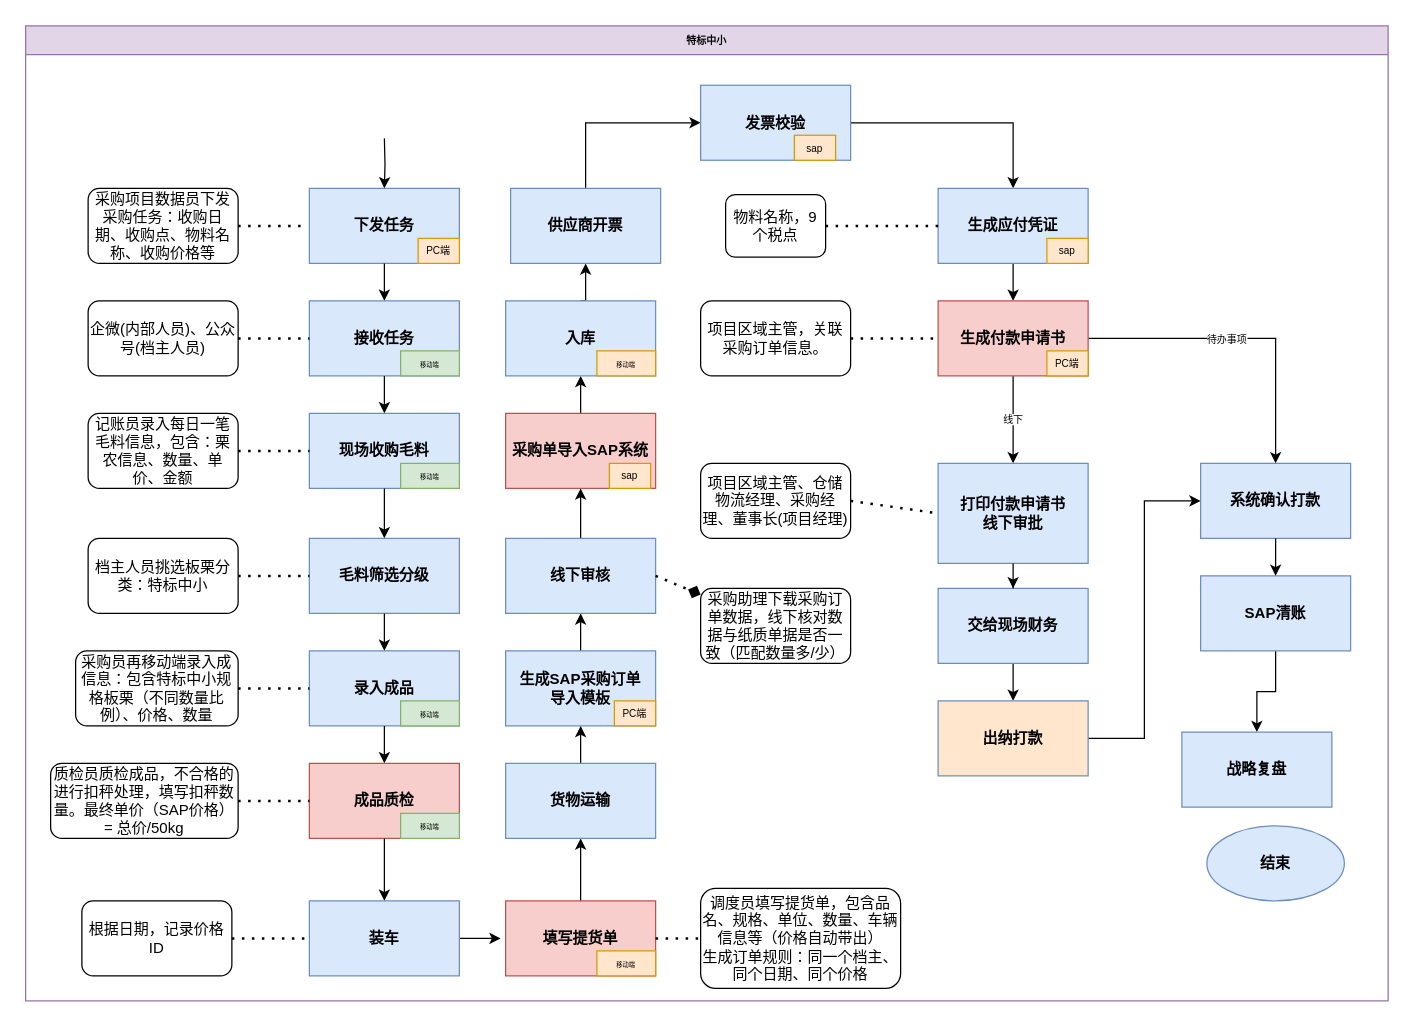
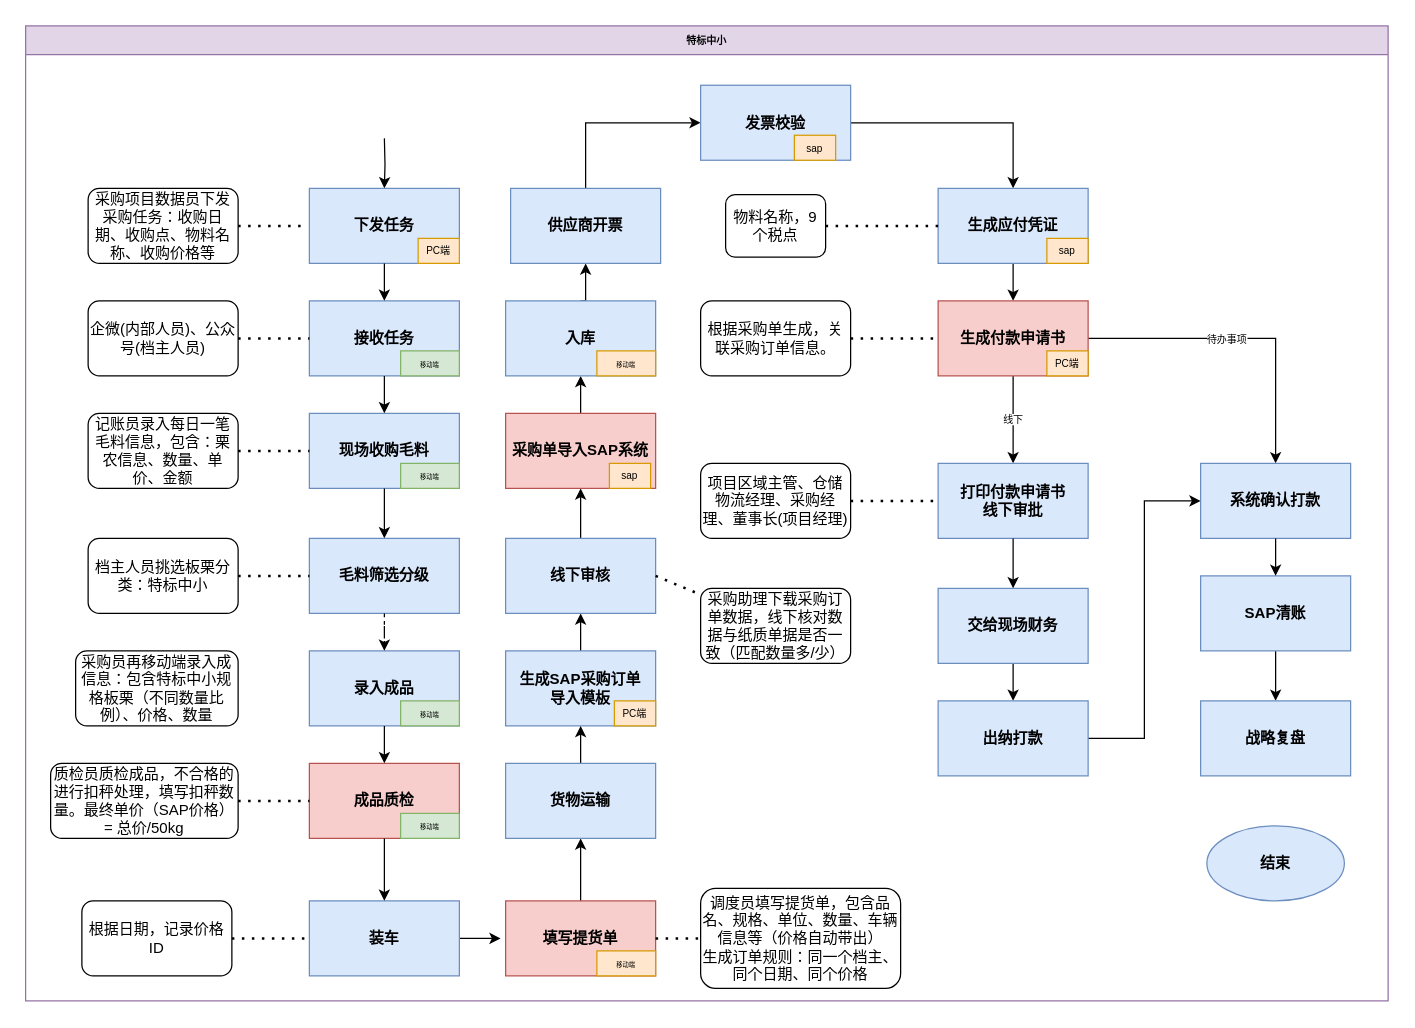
(776, 338) -> (776, 338)
(1013, 513) -> (1013, 501)
(688, 589) -> (693, 591)
(384, 621) -> (384, 621)
(272, 688) -> none
(1013, 738) -> (1013, 738)
(1257, 769) -> (1276, 738)
